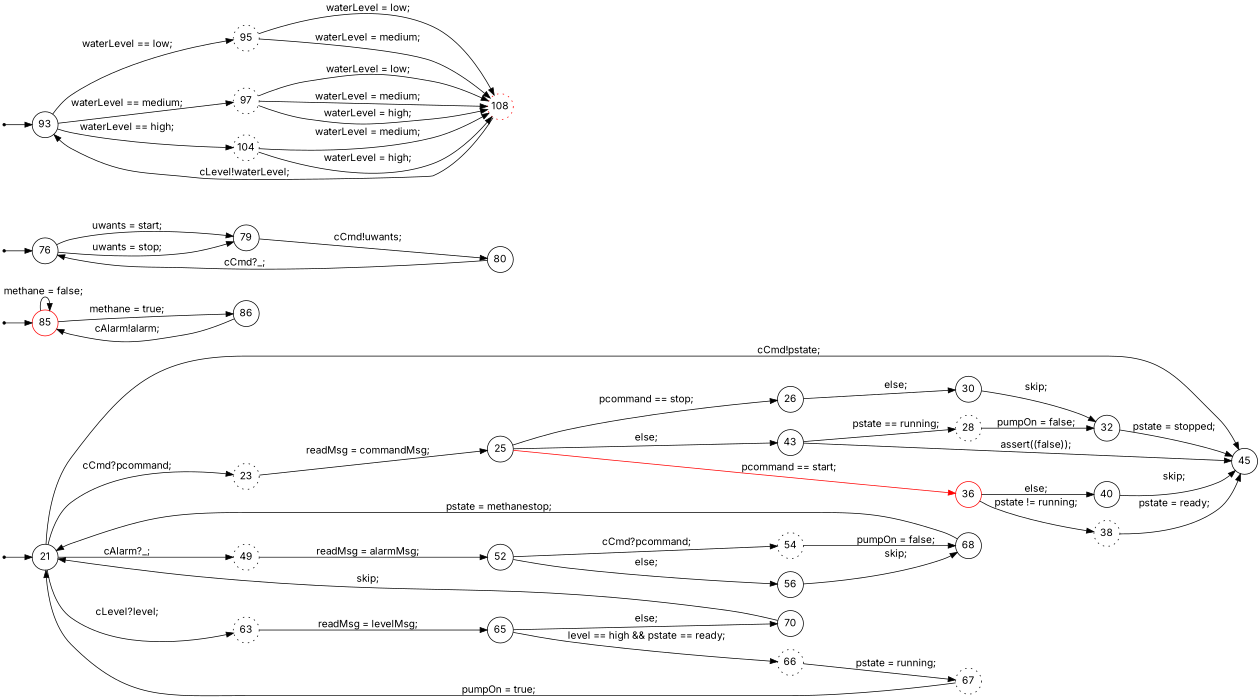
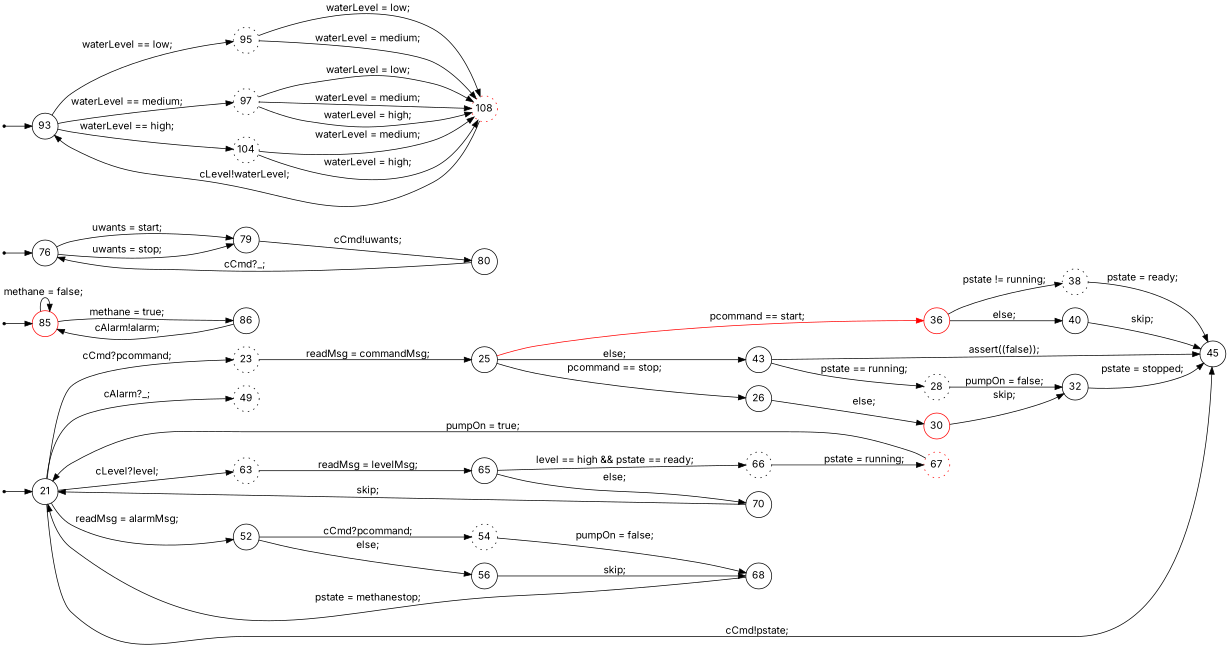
(969, 389) -> (937, 426)
(370, 557) -> (133, 543)
(969, 681) -> (937, 465)
